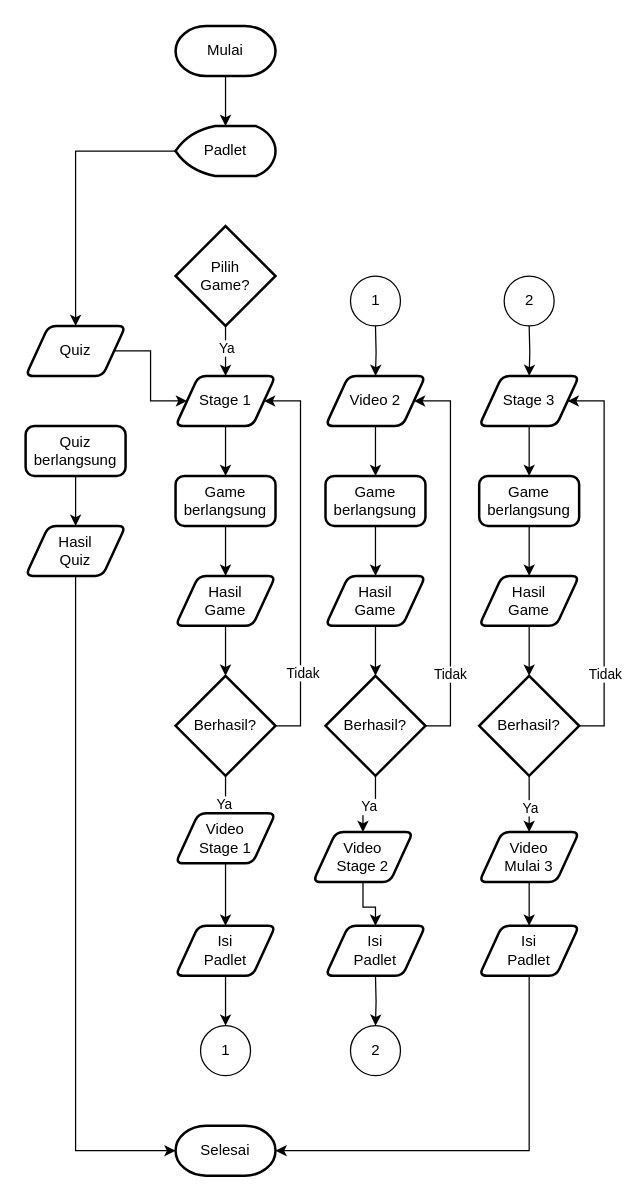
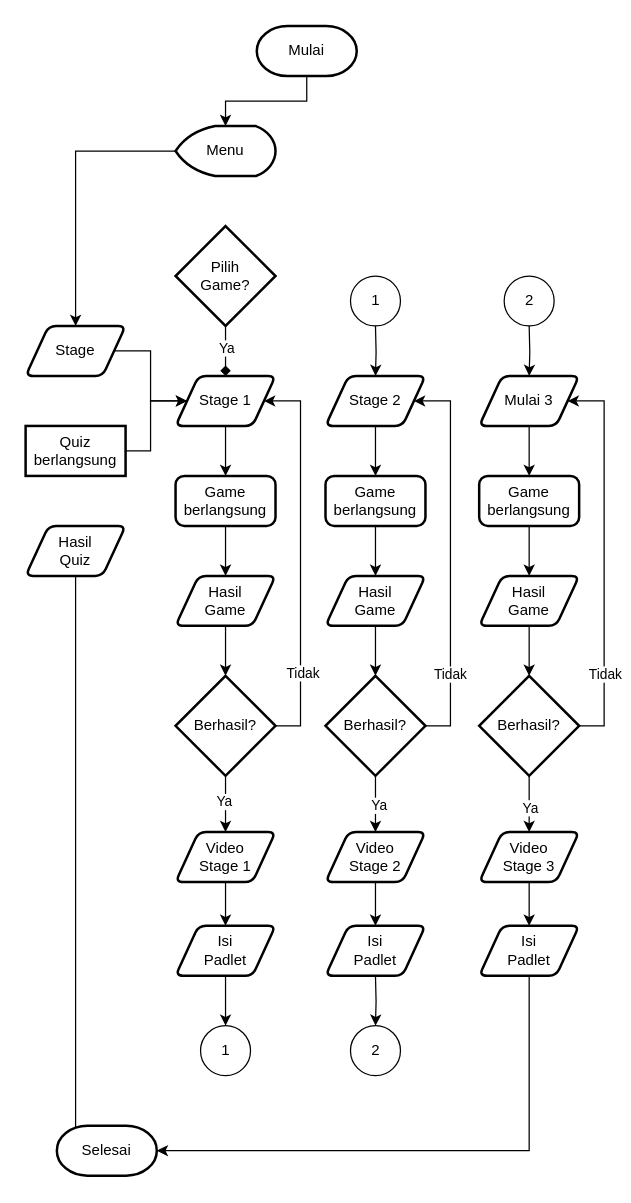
(226, 51) -> (307, 51)
(226, 151) -> (226, 151)
(76, 351) -> (76, 351)
(226, 366) -> (226, 365)
(376, 401) -> (376, 401)
(529, 401) -> (529, 401)
(76, 451) -> (76, 451)
(76, 497) -> (151, 440)
(226, 838) -> (226, 857)
(363, 857) -> (376, 857)
(529, 857) -> (529, 857)
(226, 1151) -> (107, 1151)
